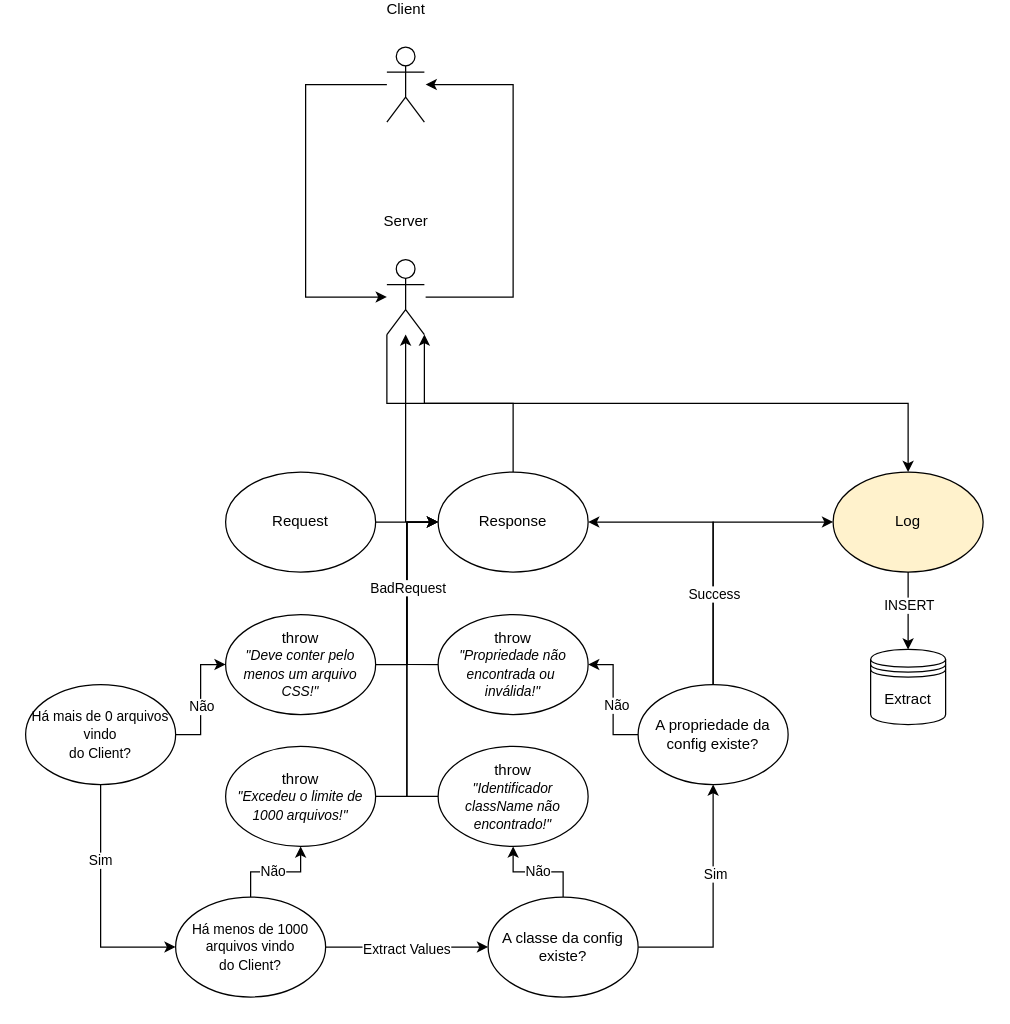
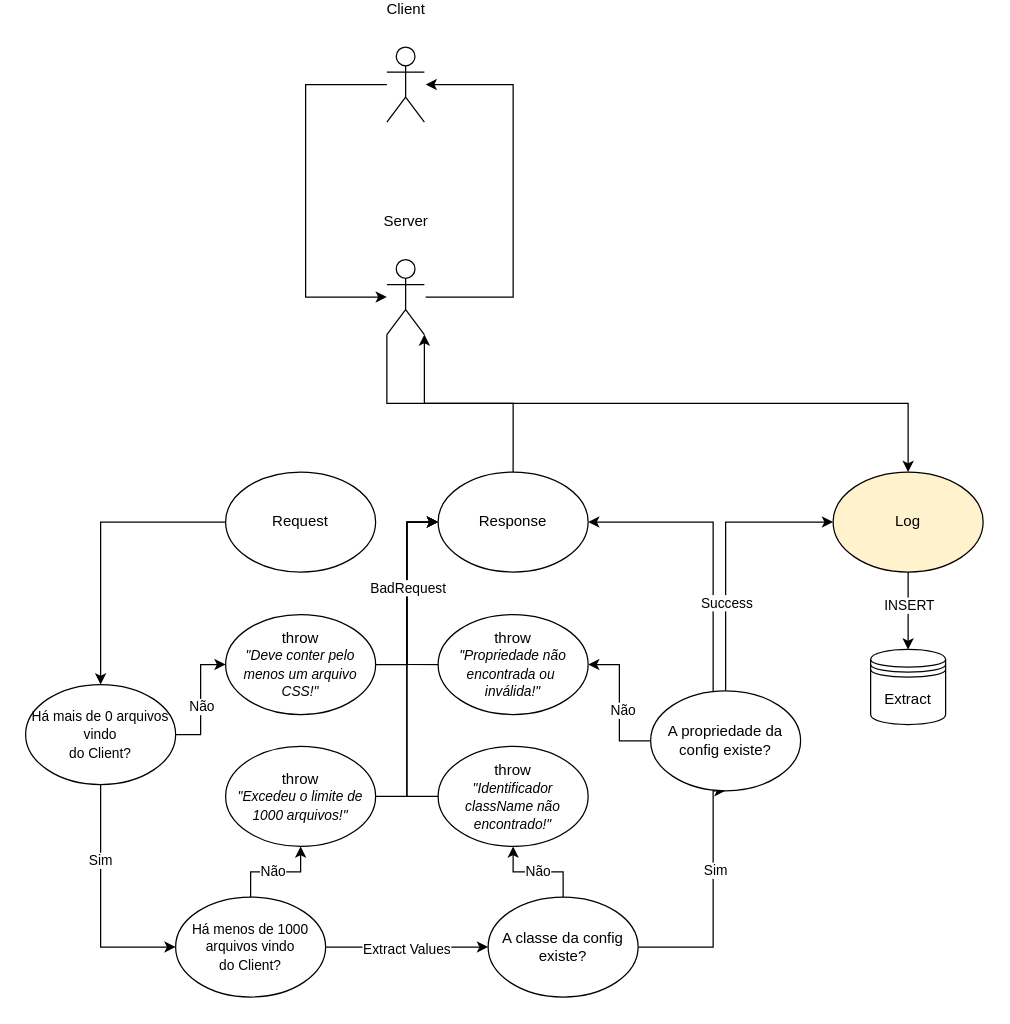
(406, 448) -> (101, 536)
(713, 734) -> (726, 741)
